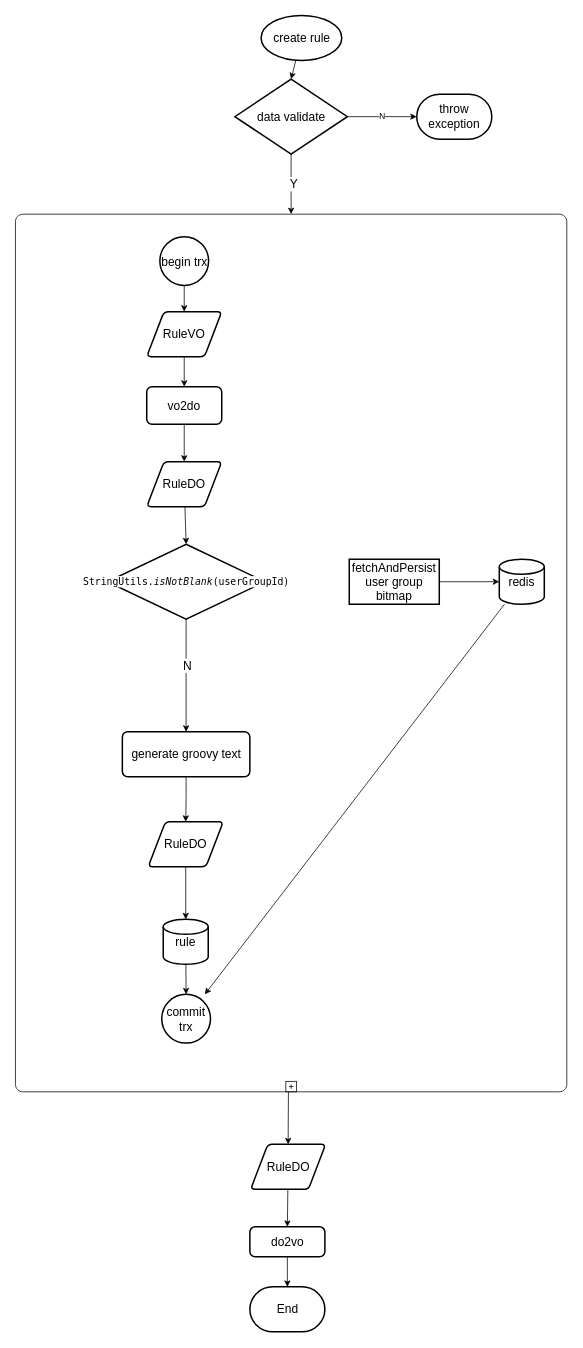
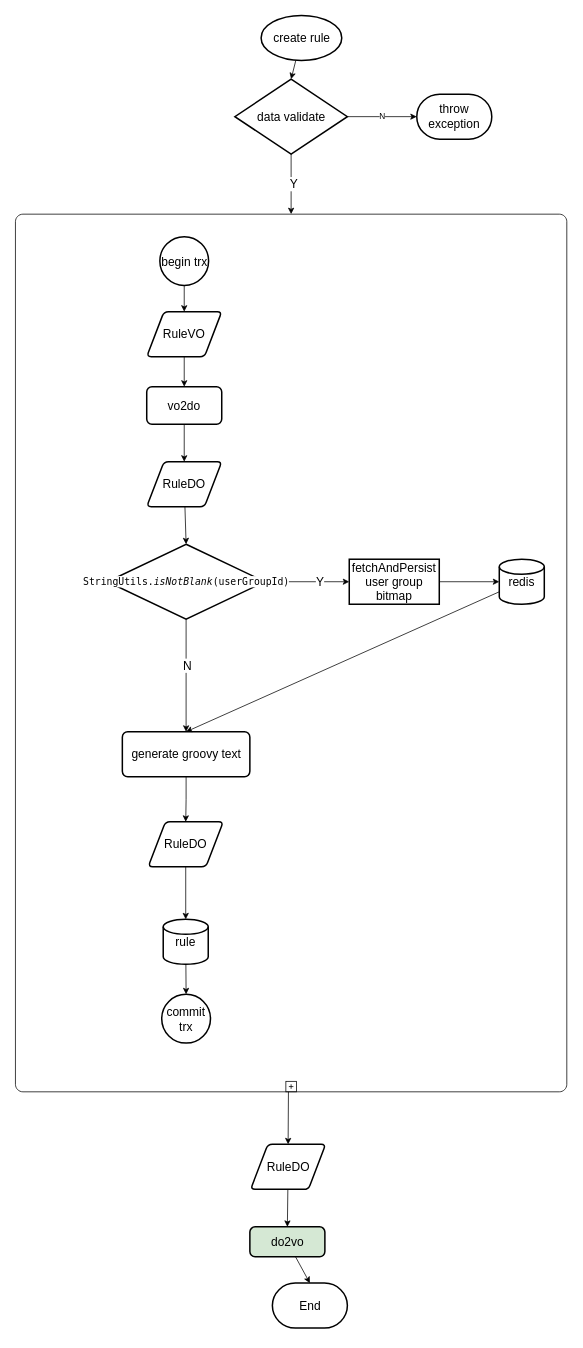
none -> (315, 582)
(356, 797) -> (345, 661)
(287, 1242) -> (287, 1242)
(287, 1309) -> (310, 1305)
